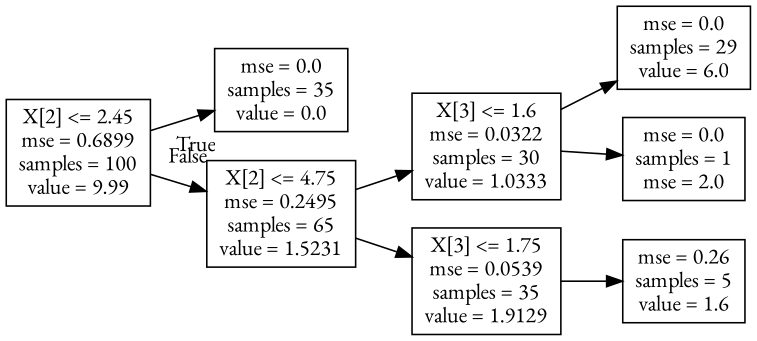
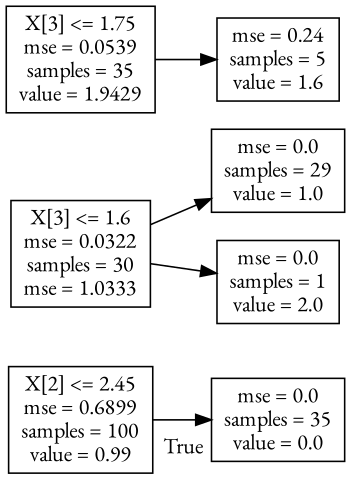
(684, 48) -> (278, 171)
(486, 146) -> (81, 254)
(78, 153) -> (81, 420)
(684, 159) -> (278, 282)
(281, 214) -> none
(486, 281) -> (81, 60)
(684, 281) -> (278, 60)
